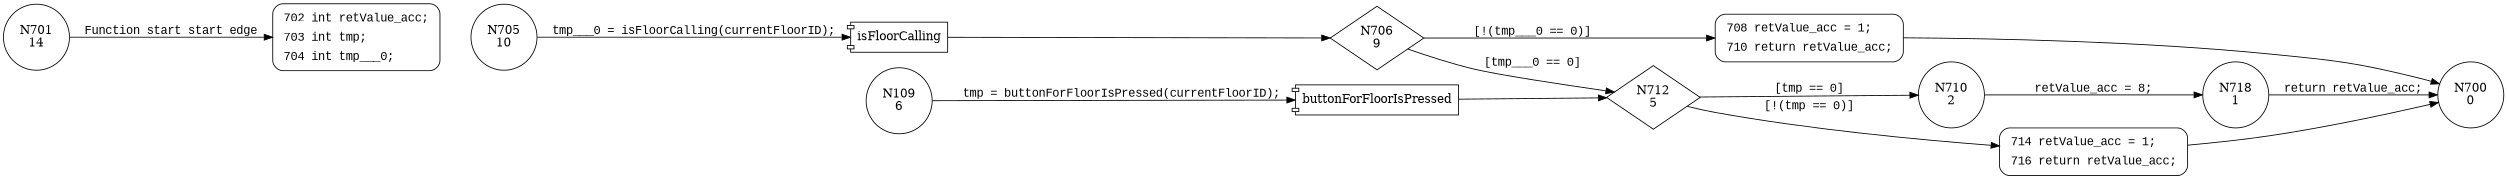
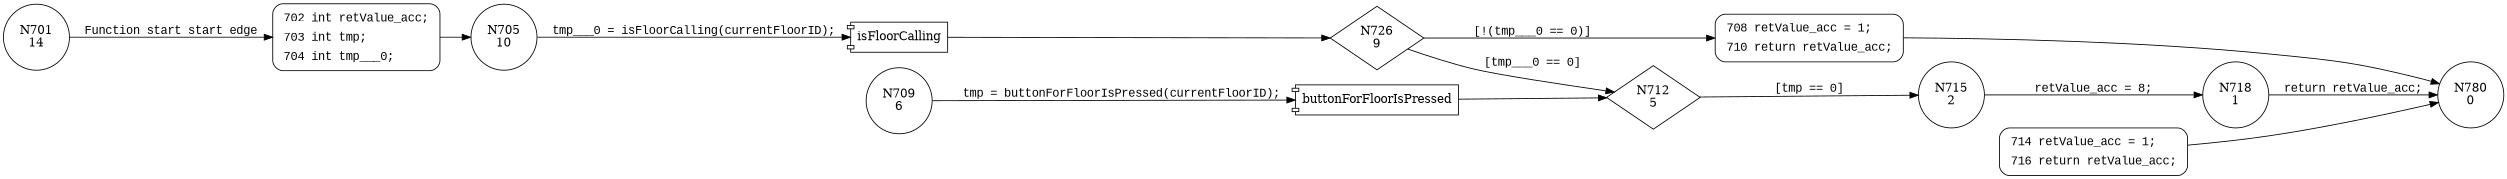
none -> (451, 37)
(1377, 38) -> (1377, 38)
(1951, 95) -> (1951, 95)
(2471, 95) -> (2471, 95)
(899, 101) -> (899, 101)
(1839, 130) -> none
